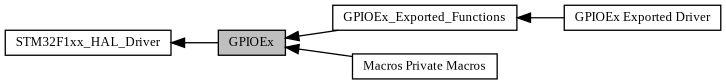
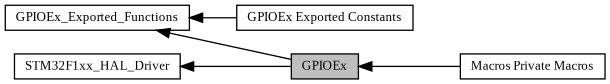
(643, 18) -> (325, 18)
(318, 33) -> (230, 46)
